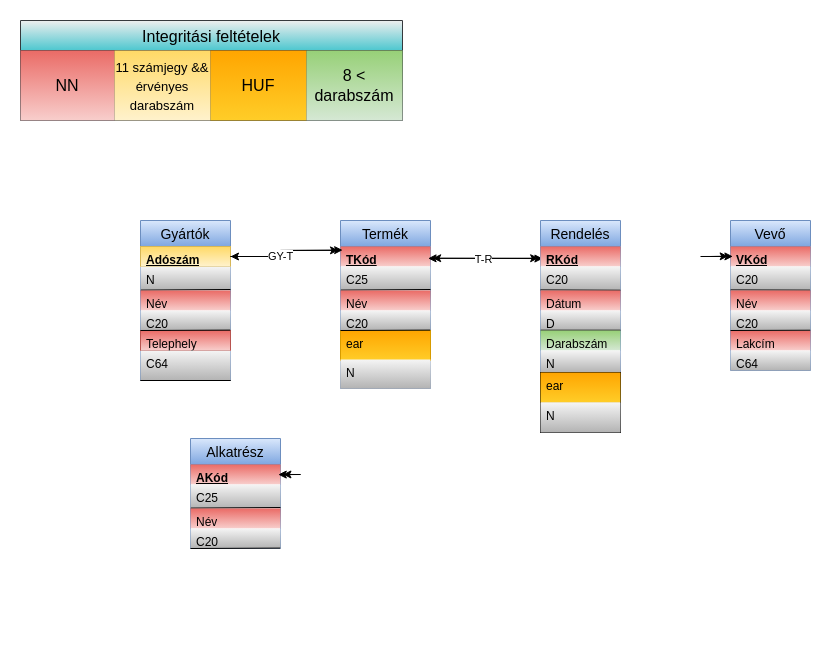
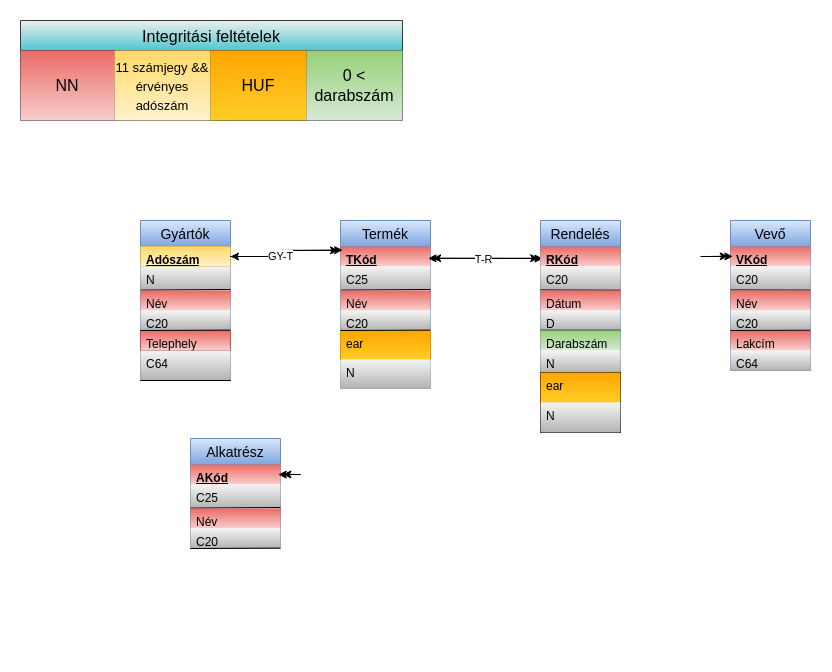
(163, 86) -> (163, 86)
(355, 86) -> (355, 86)
